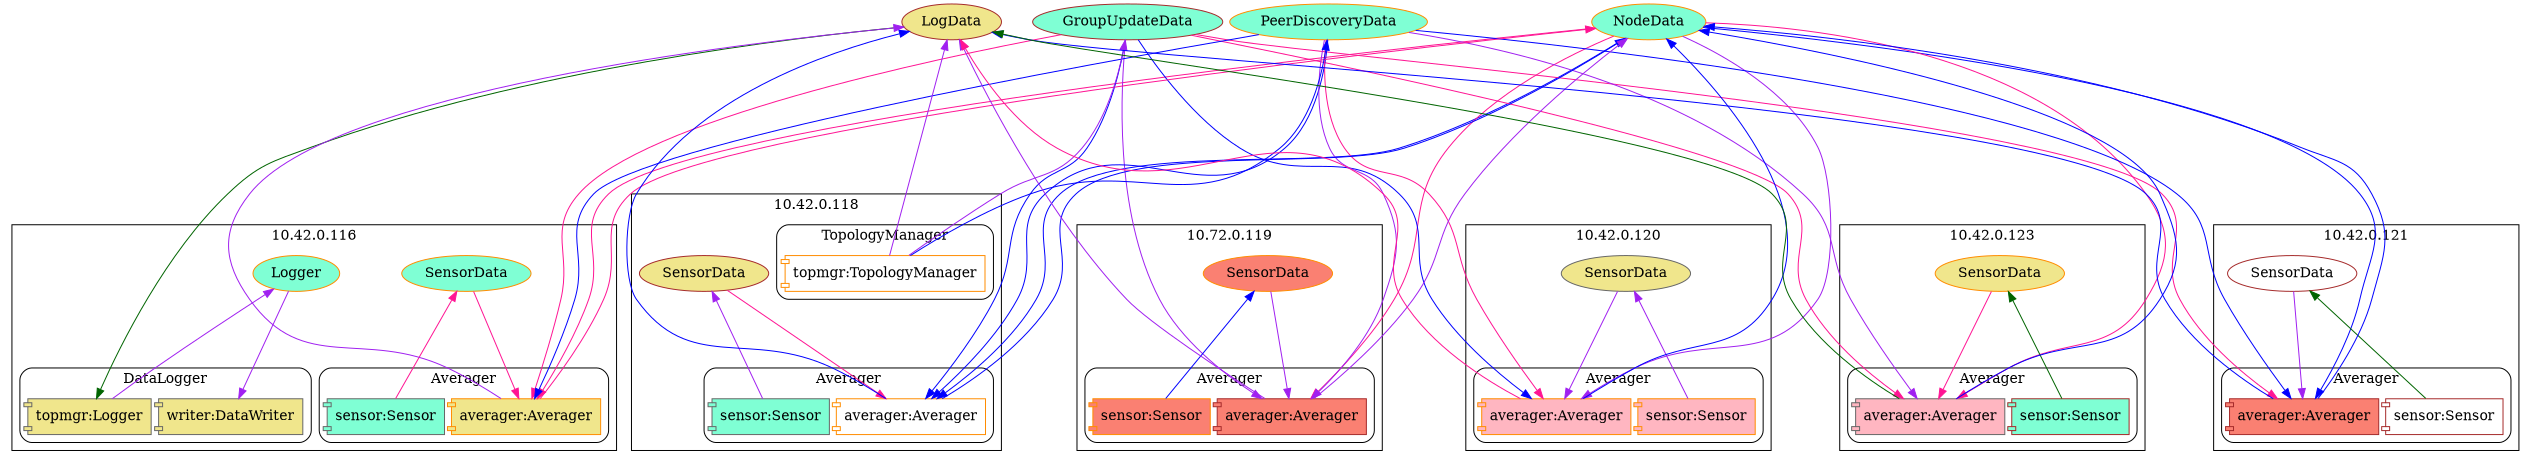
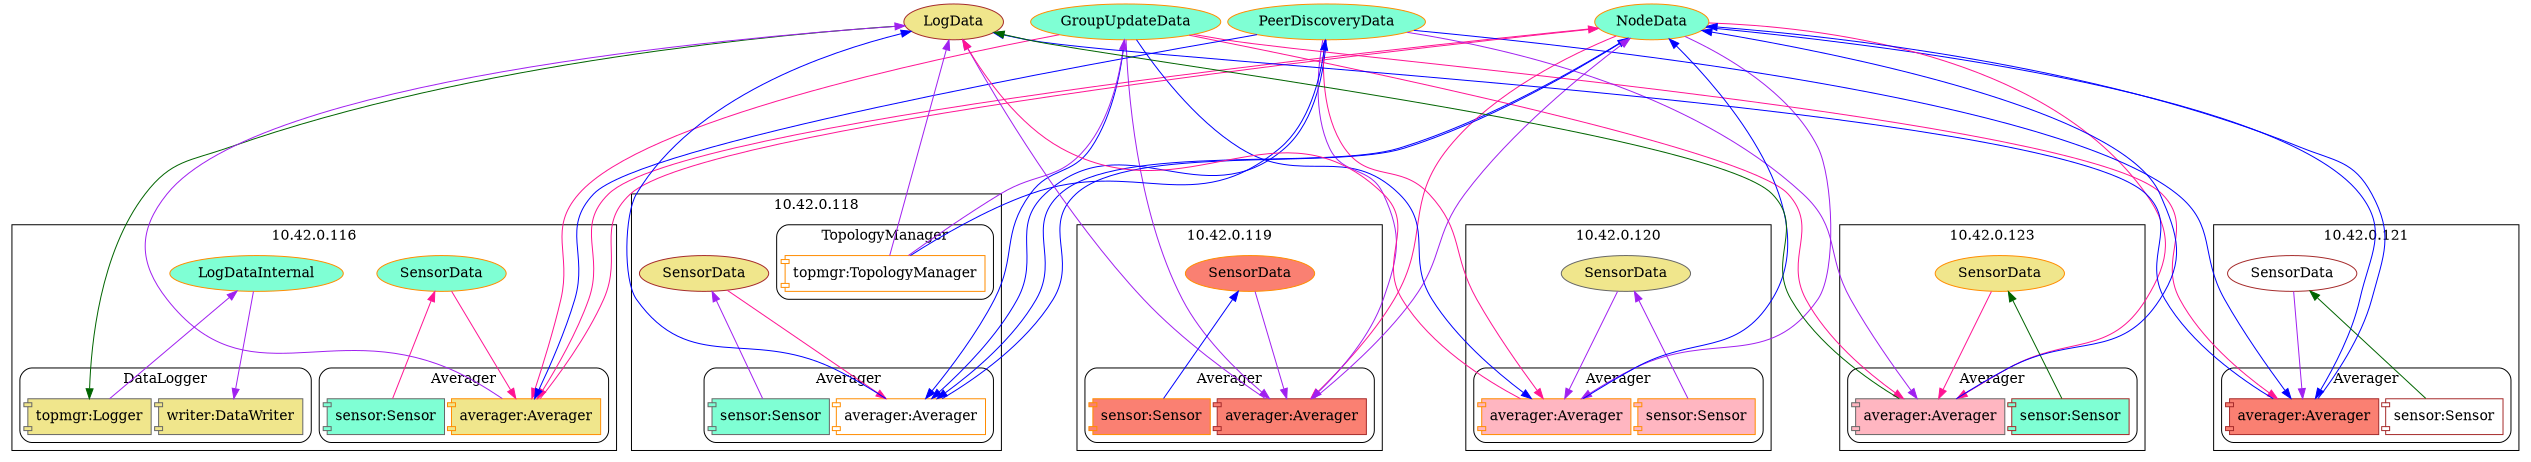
(1128, 22) -> (1126, 22)
(1230, 236) -> (1230, 236)
(296, 273) -> (257, 273)
